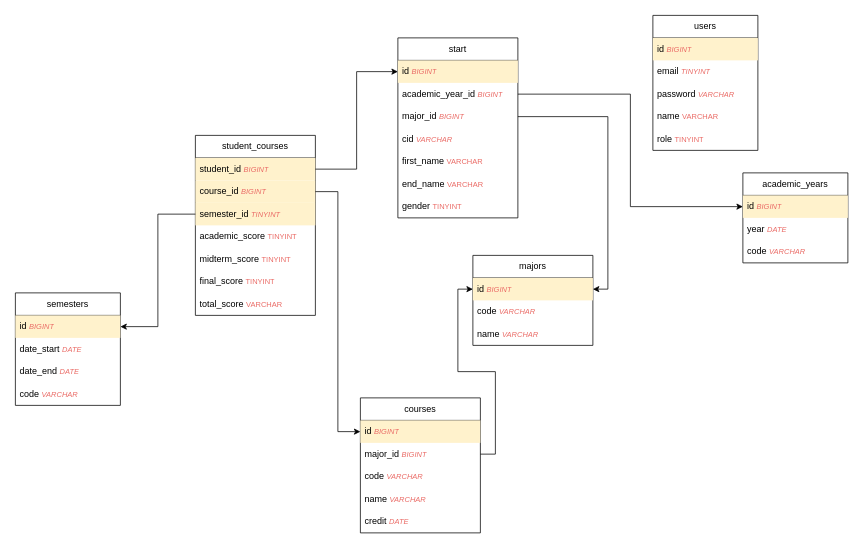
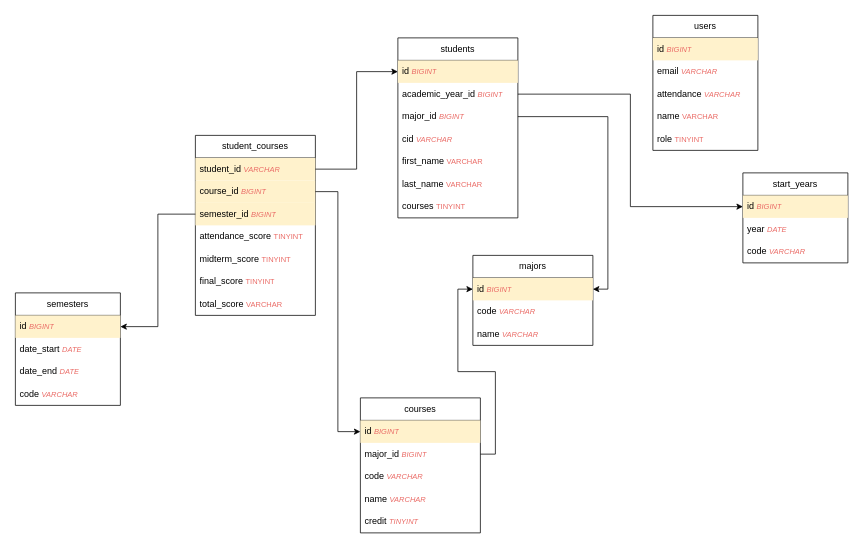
(458, 49) -> (458, 49)
(688, 72) -> (688, 72)
(698, 94) -> (703, 94)
(242, 169) -> (244, 169)
(443, 184) -> (444, 184)
(795, 184) -> (795, 184)
(438, 207) -> (440, 207)
(247, 214) -> (244, 214)
(254, 237) -> (256, 237)
(390, 522) -> (398, 522)
